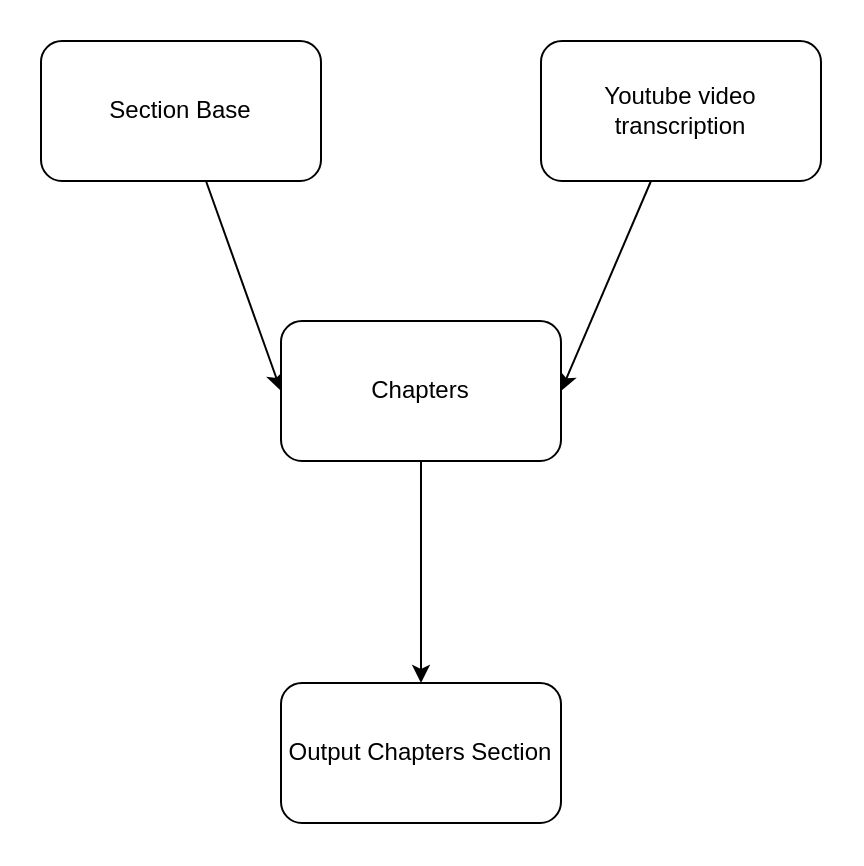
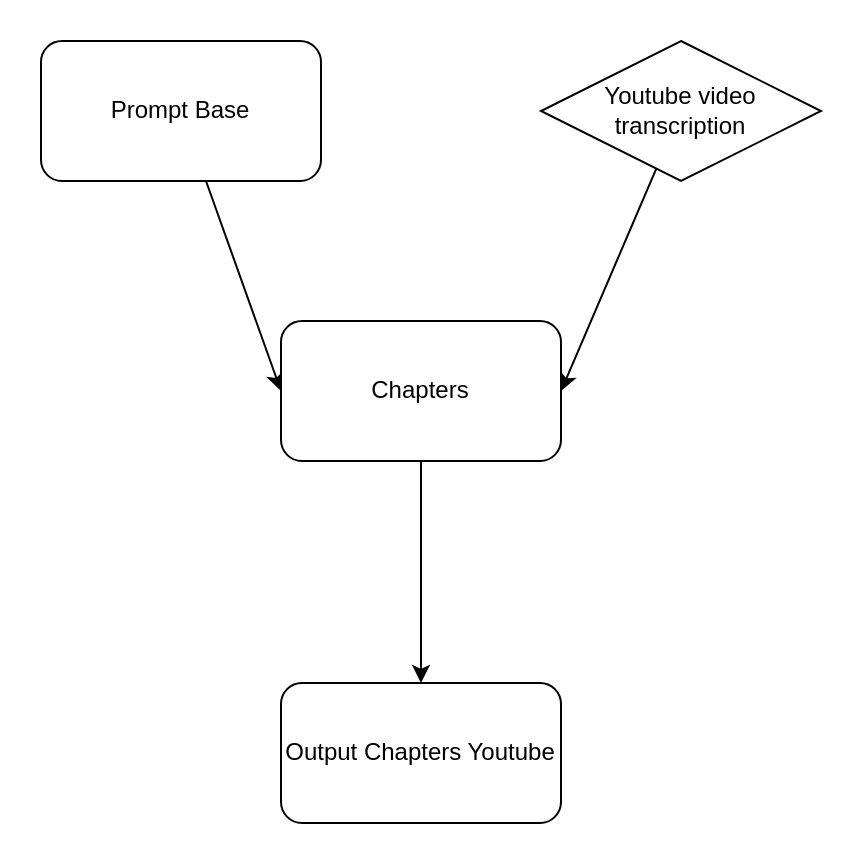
(181, 111) -> (181, 111)
(681, 111) -> (681, 111)
(421, 753) -> (421, 753)
